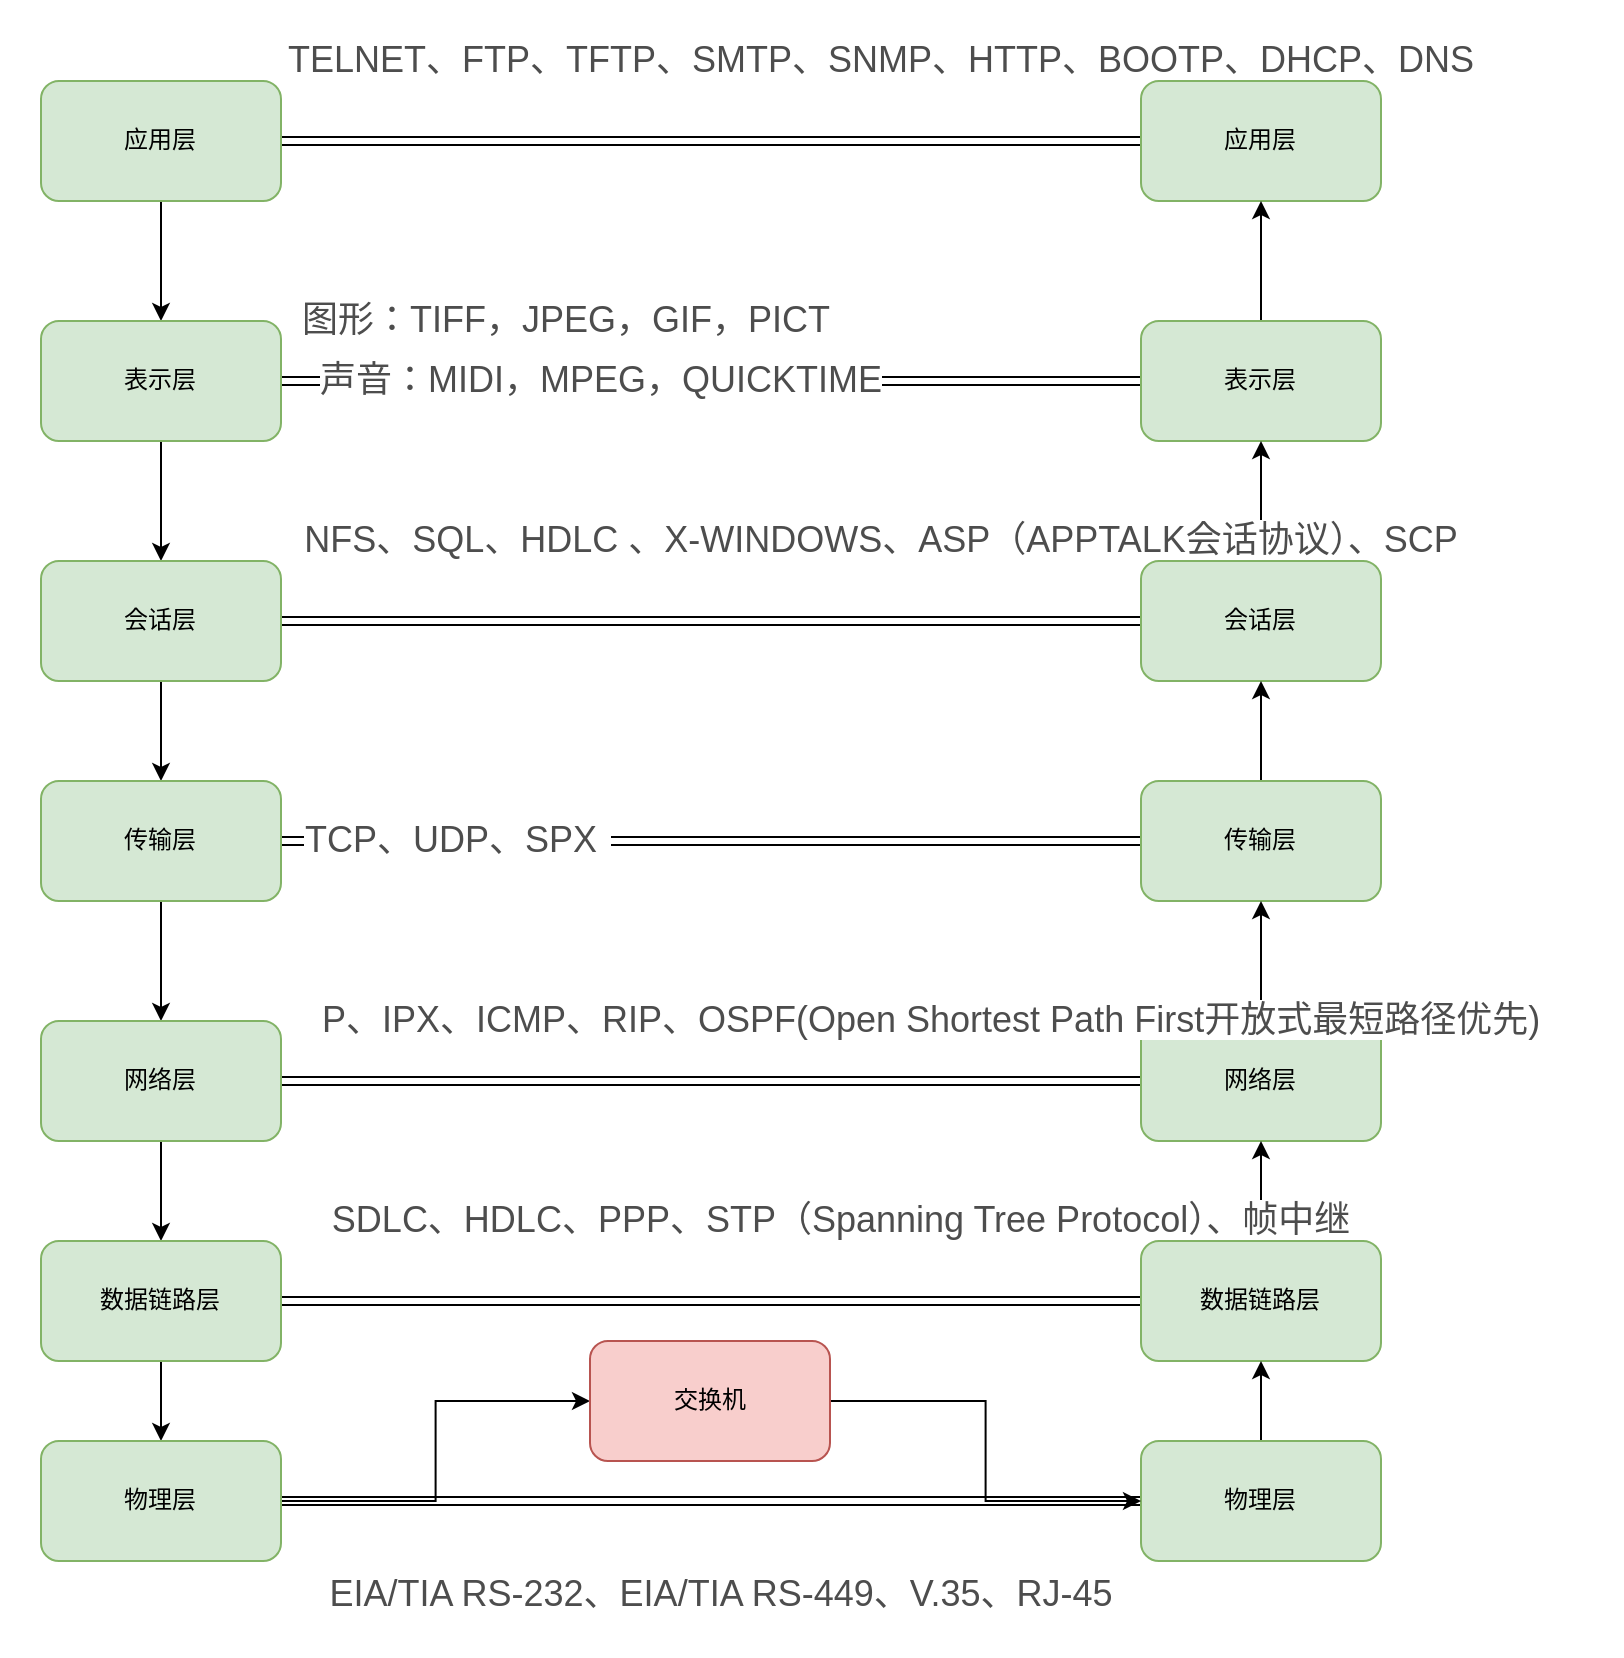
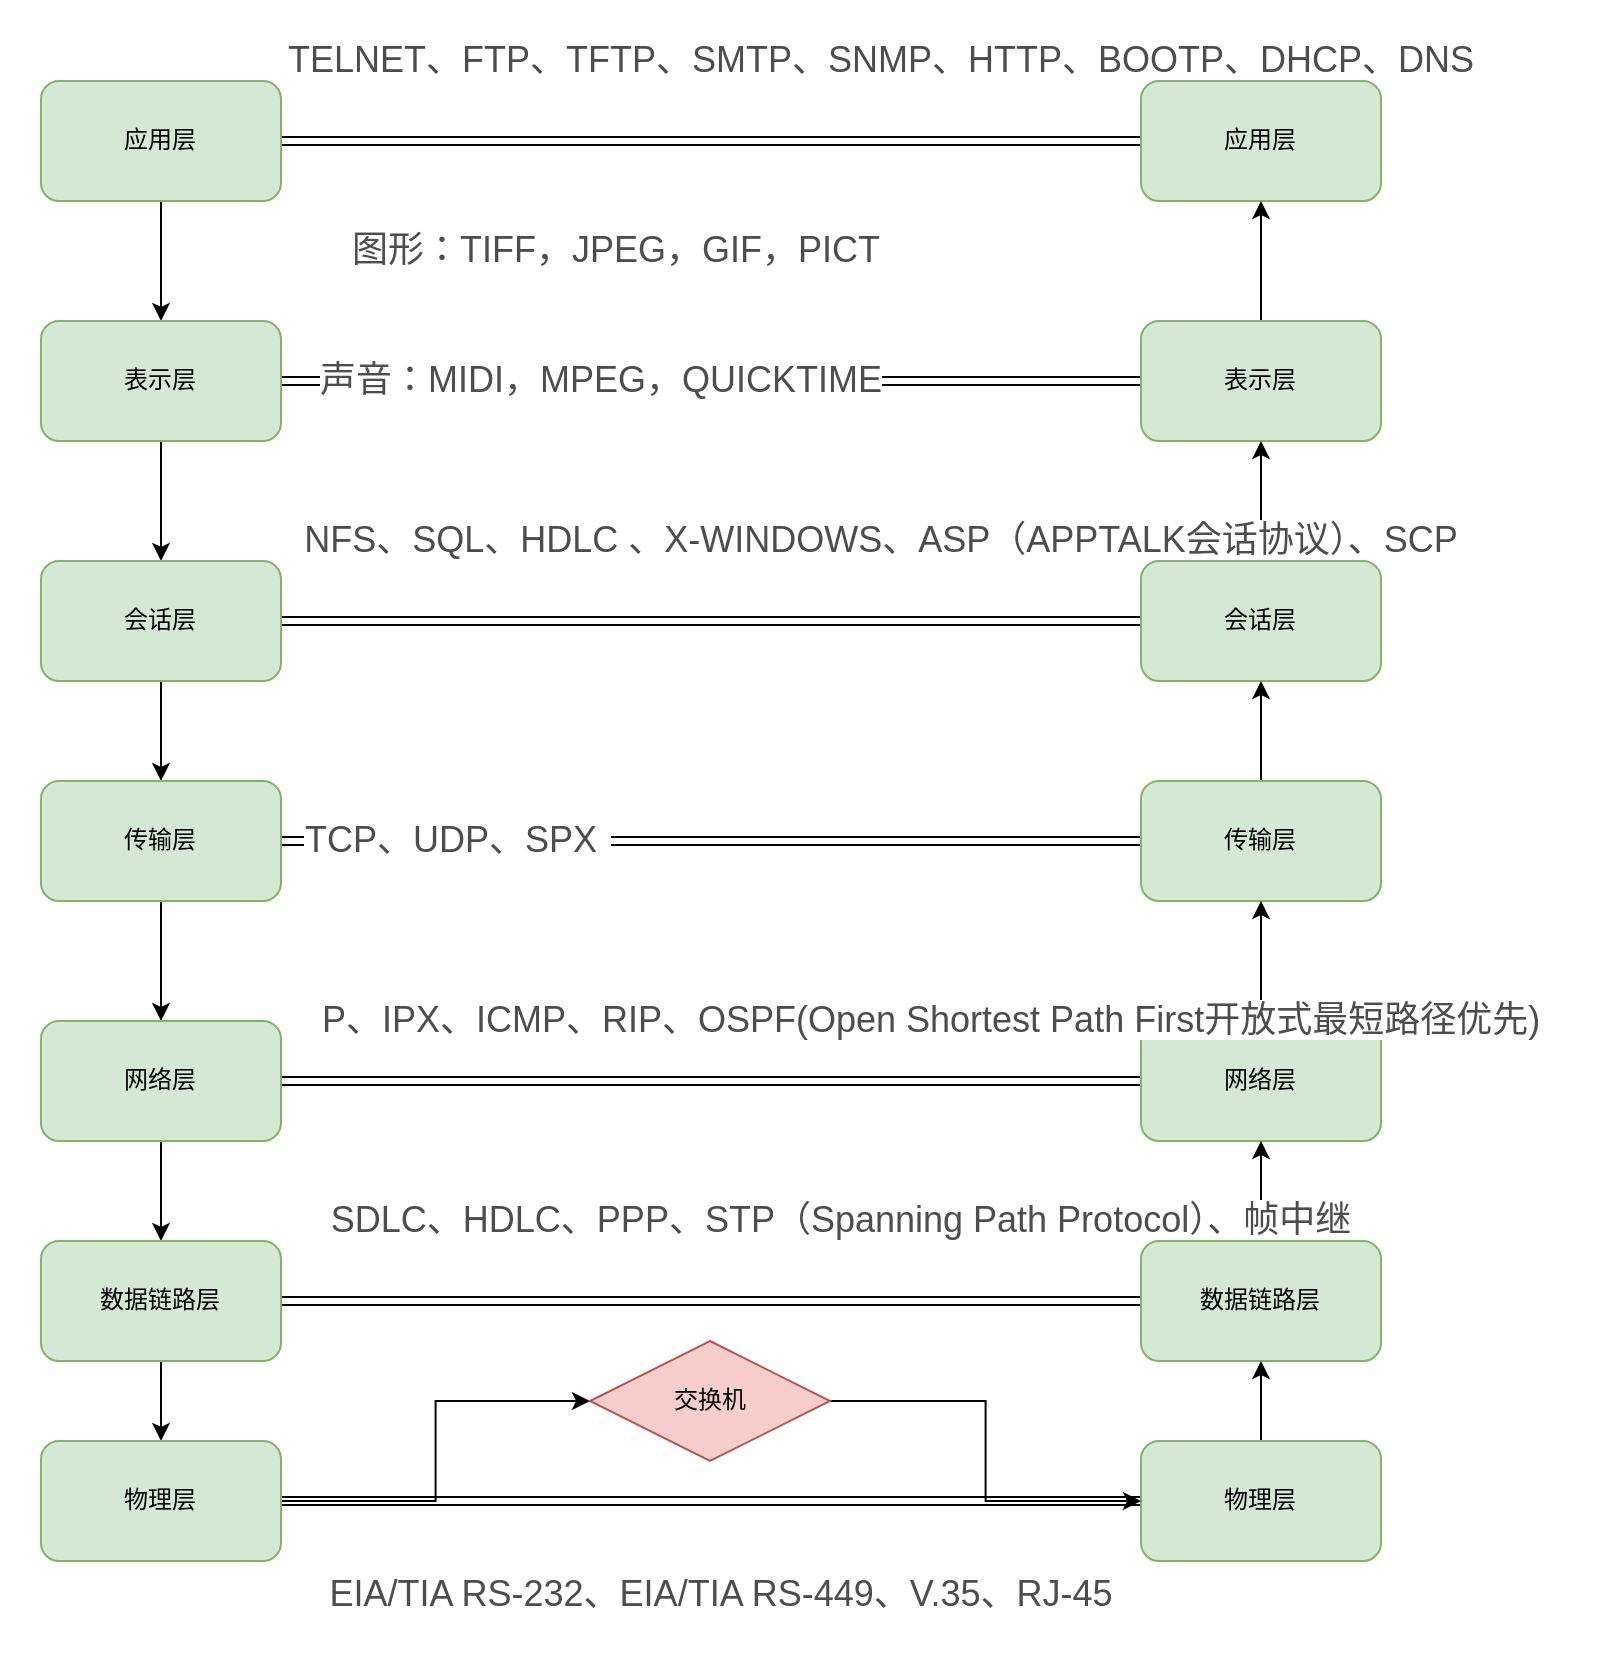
(561, 321) -> (611, 251)
(842, 1221) -> (842, 1221)
(710, 1401) -> (710, 1401)
